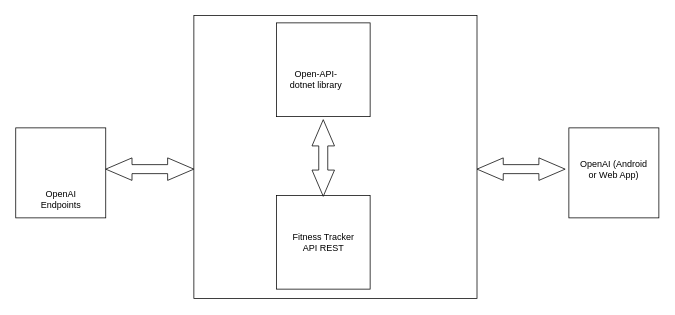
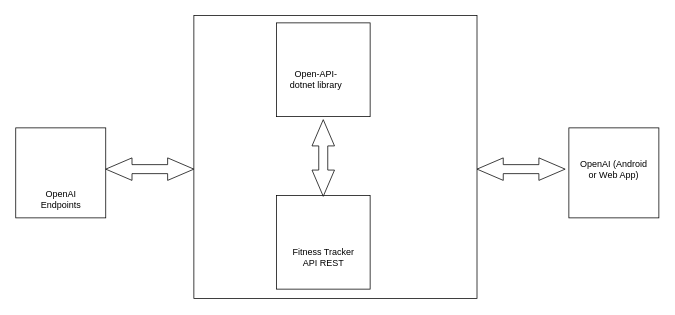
(323, 242) -> (323, 257)
